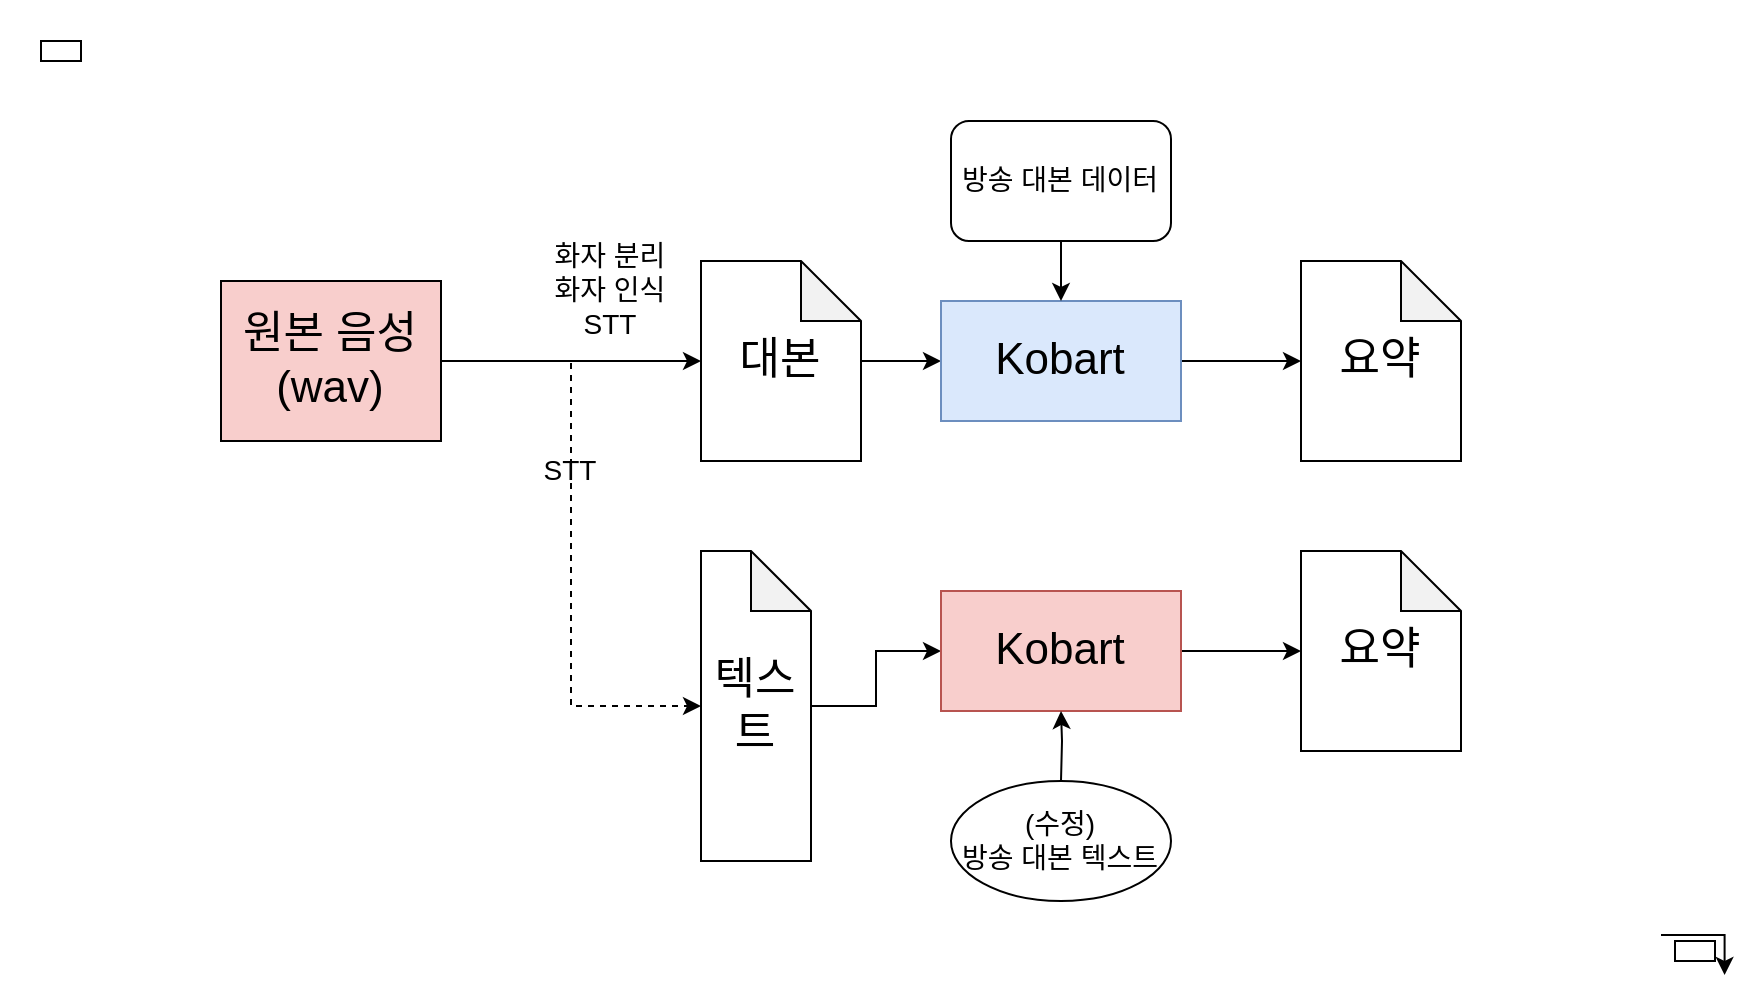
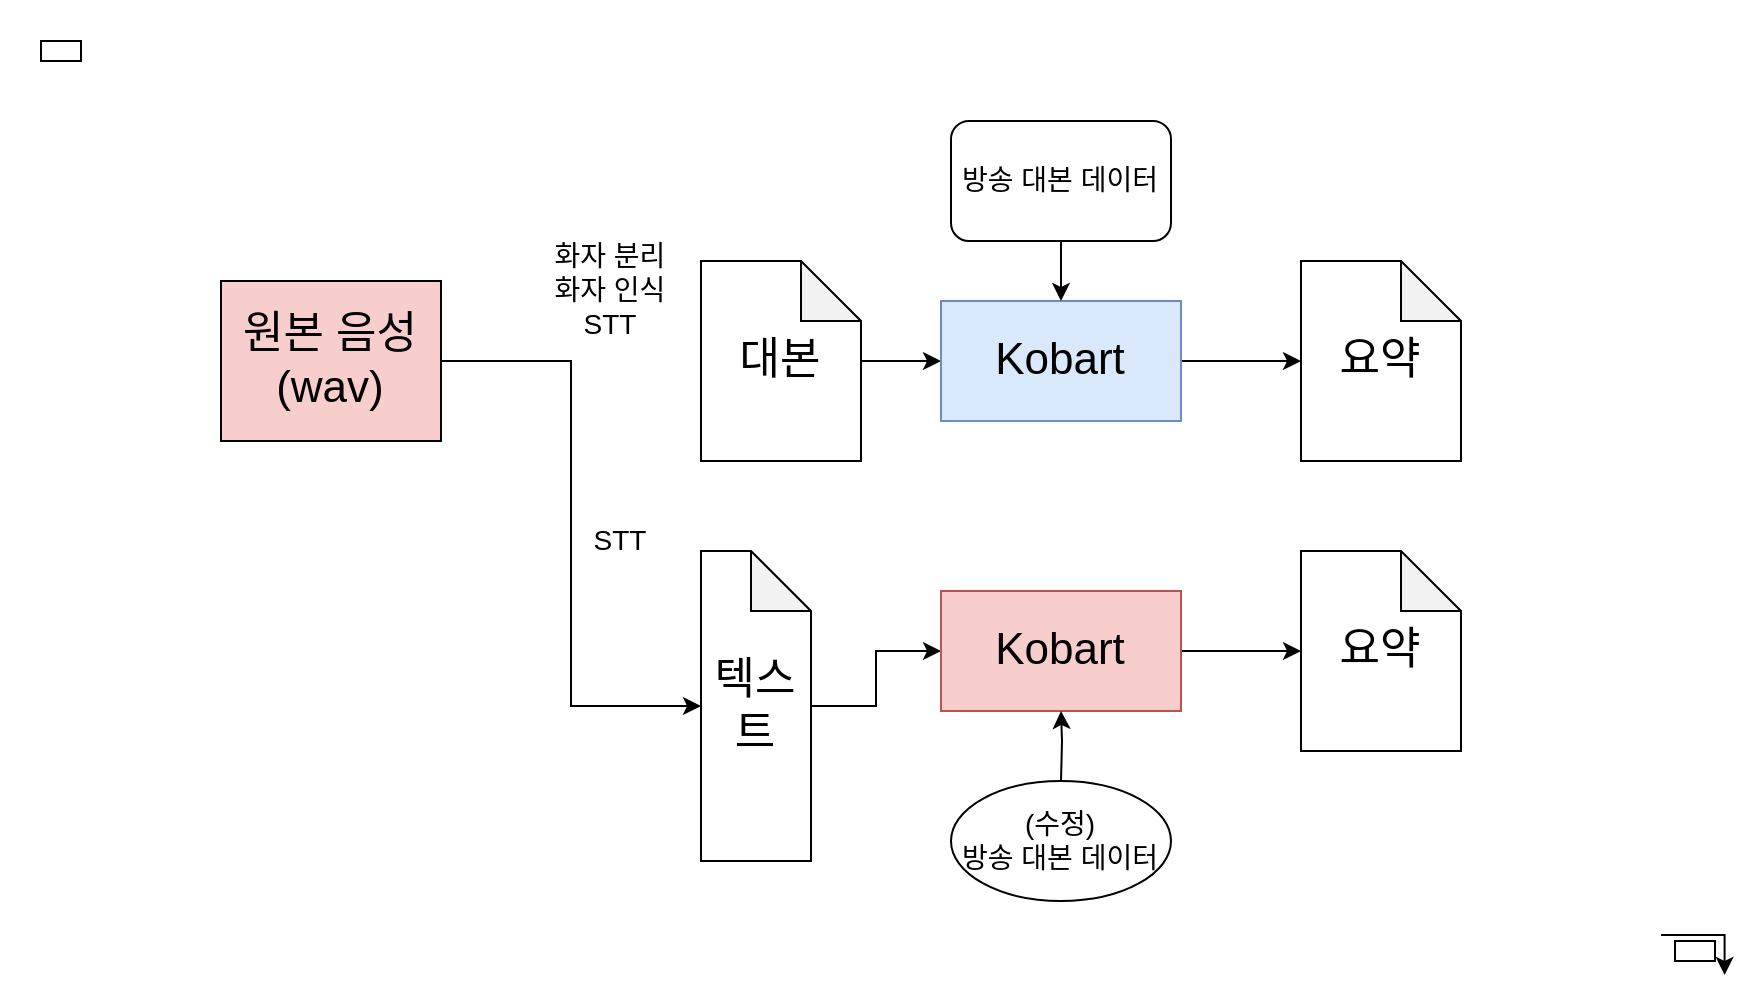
(631, 361) -> none
(571, 471) -> (621, 541)
(571, 592) -> (571, 592)
(1061, 841) -> (1061, 841)
